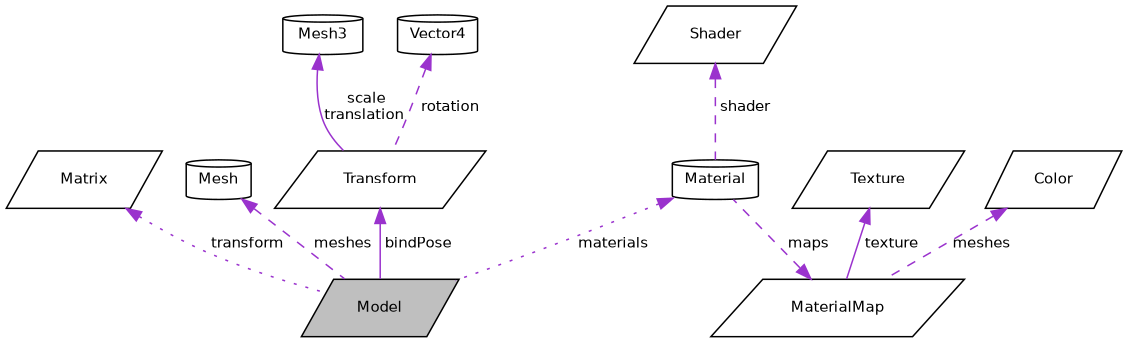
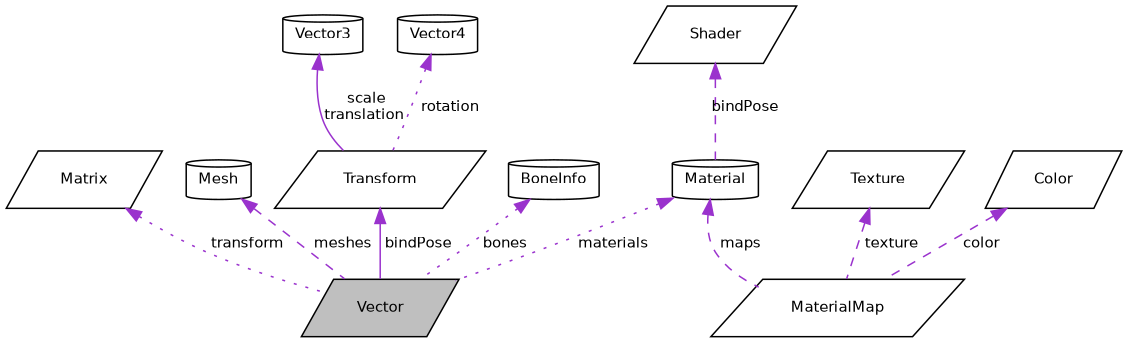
(323, 35) -> (323, 35)
(743, 107) -> (743, 107)
(410, 110) -> (410, 110)
none -> (554, 180)
(767, 234) -> (721, 259)
(980, 244) -> (980, 244)
(856, 251) -> (856, 251)
(380, 308) -> (380, 308)
